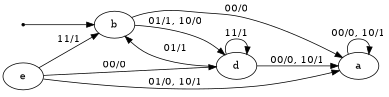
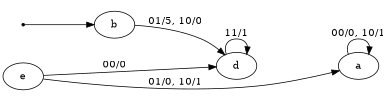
(237, 16) -> none
(176, 21) -> (176, 21)
(66, 52) -> none
(171, 61) -> none
(294, 66) -> none
